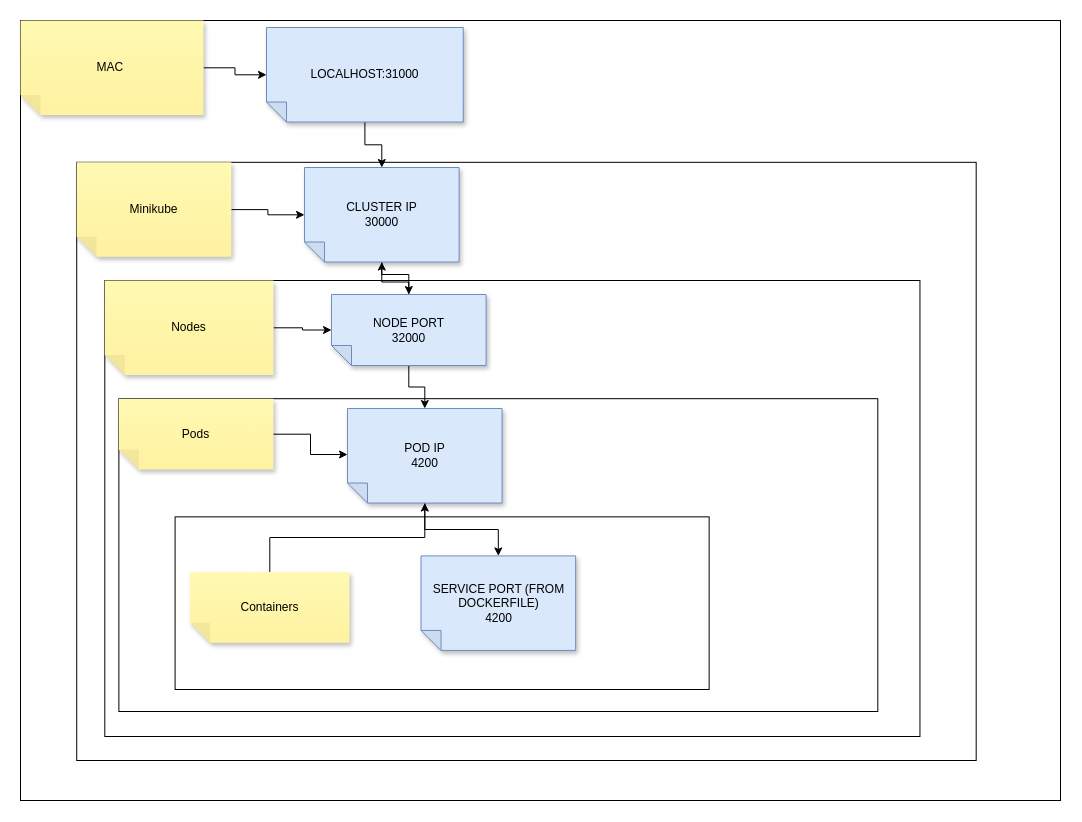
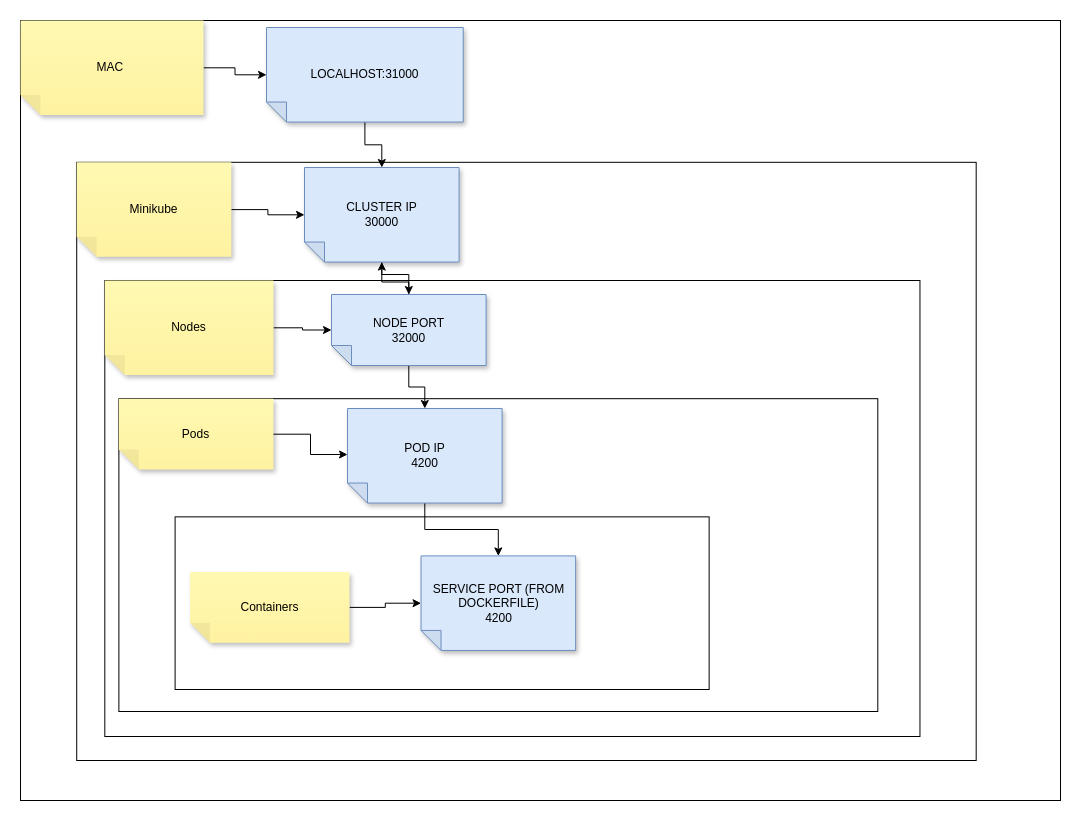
(333, 538) -> (384, 607)
